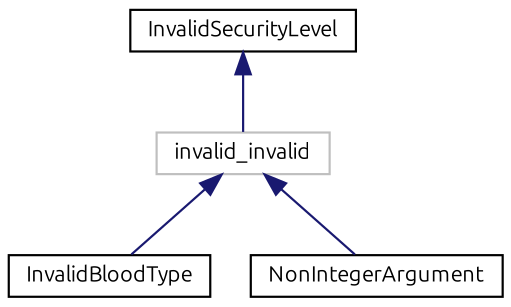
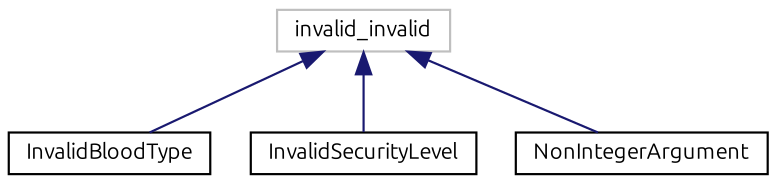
(243, 103) -> (364, 103)
